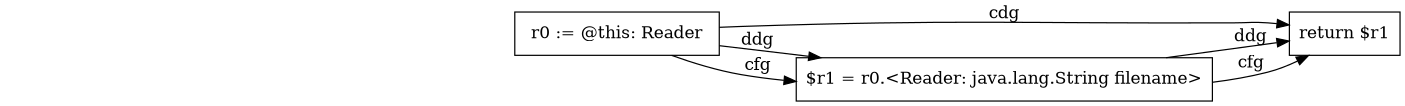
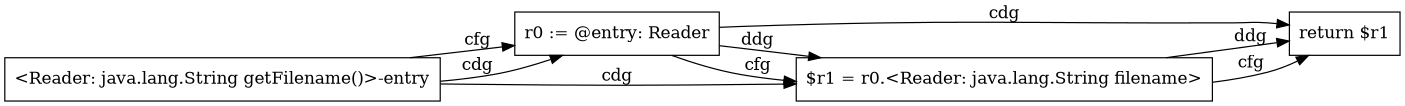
(617, 34) -> (617, 34)
none -> (223, 79)
